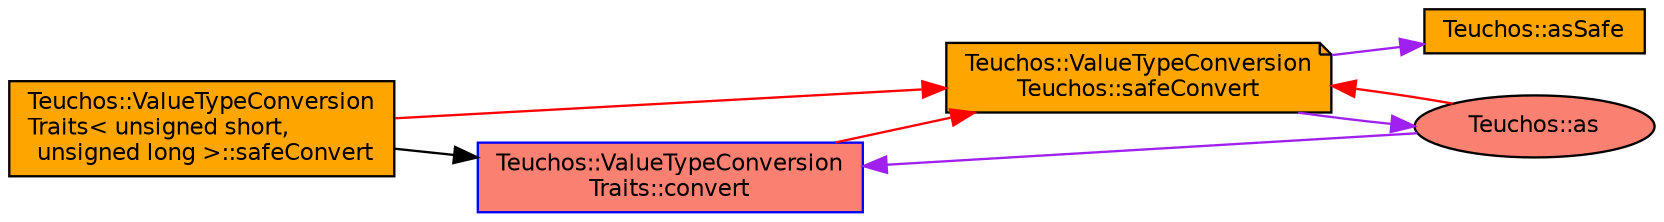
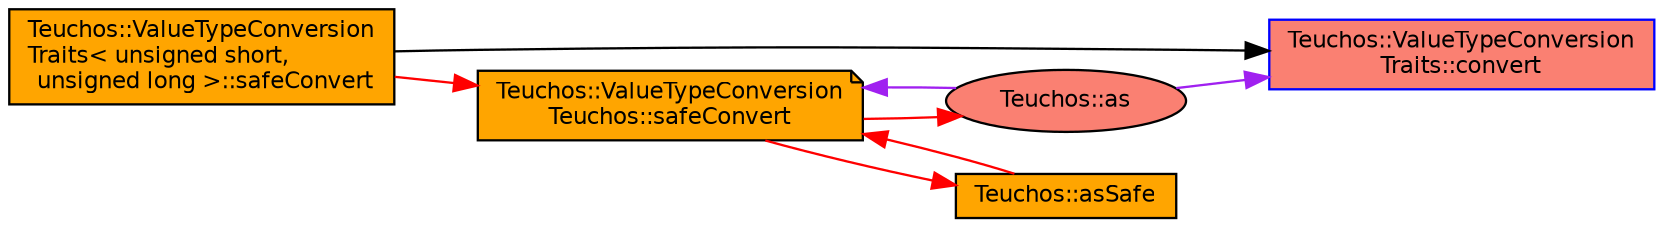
(1366, 51) -> (849, 162)
(1405, 96) -> (922, 87)
(1344, 119) -> (901, 118)
(893, 130) -> (951, 156)
